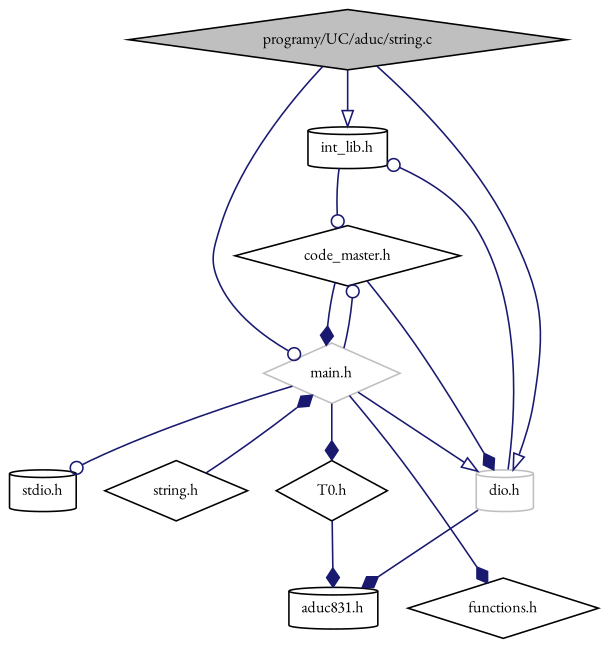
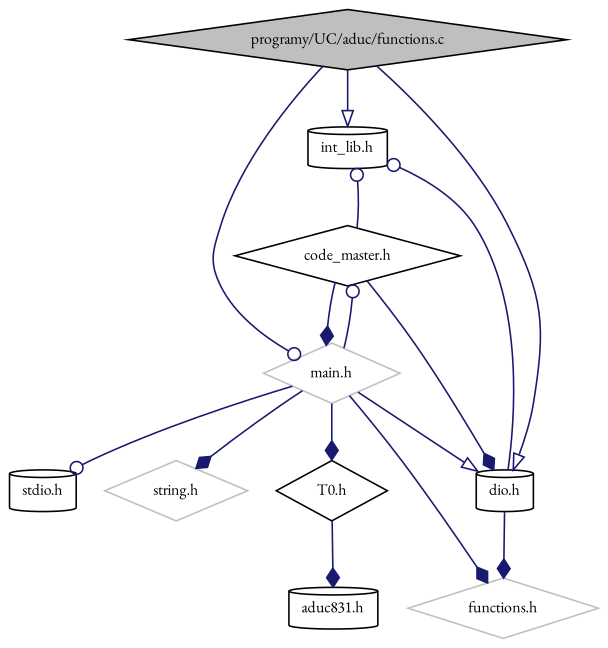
(348, 40) -> (348, 40)
(337, 192) -> (358, 204)
(252, 441) -> (256, 423)
(176, 491) -> (176, 491)
(505, 491) -> (505, 491)
(428, 543) -> (504, 535)
(503, 608) -> (503, 608)
